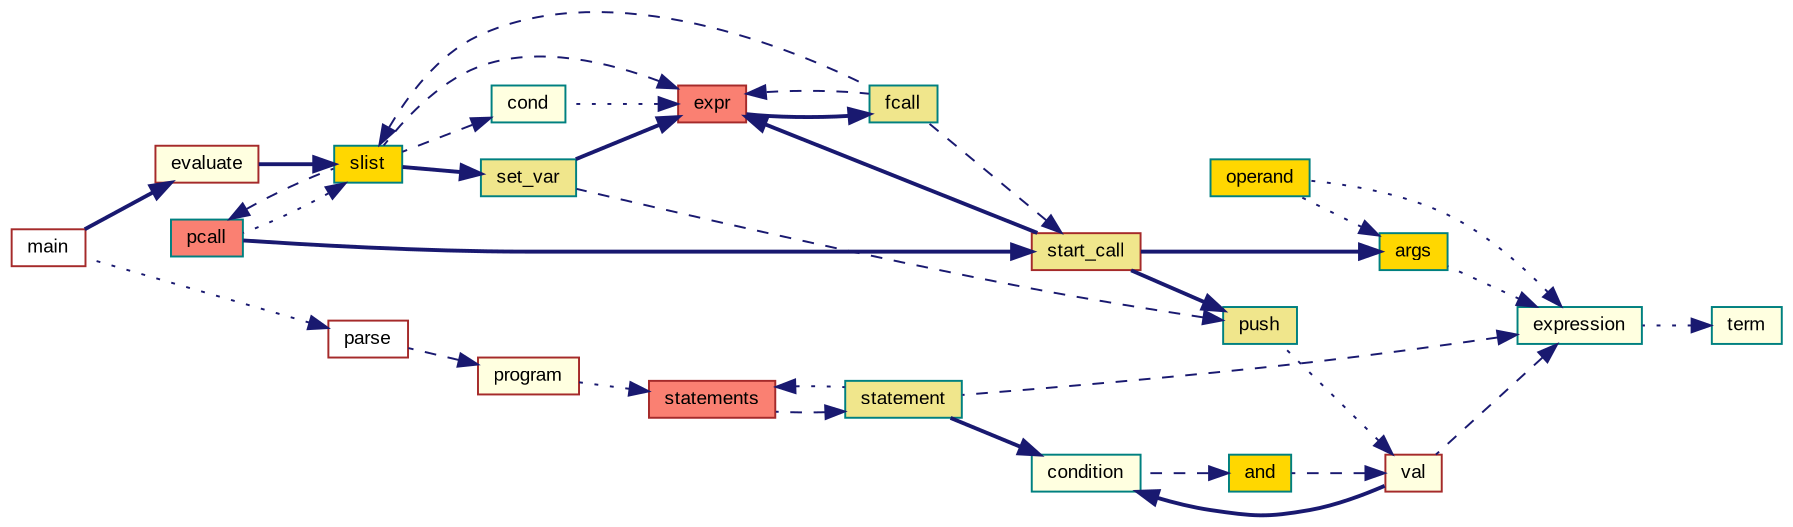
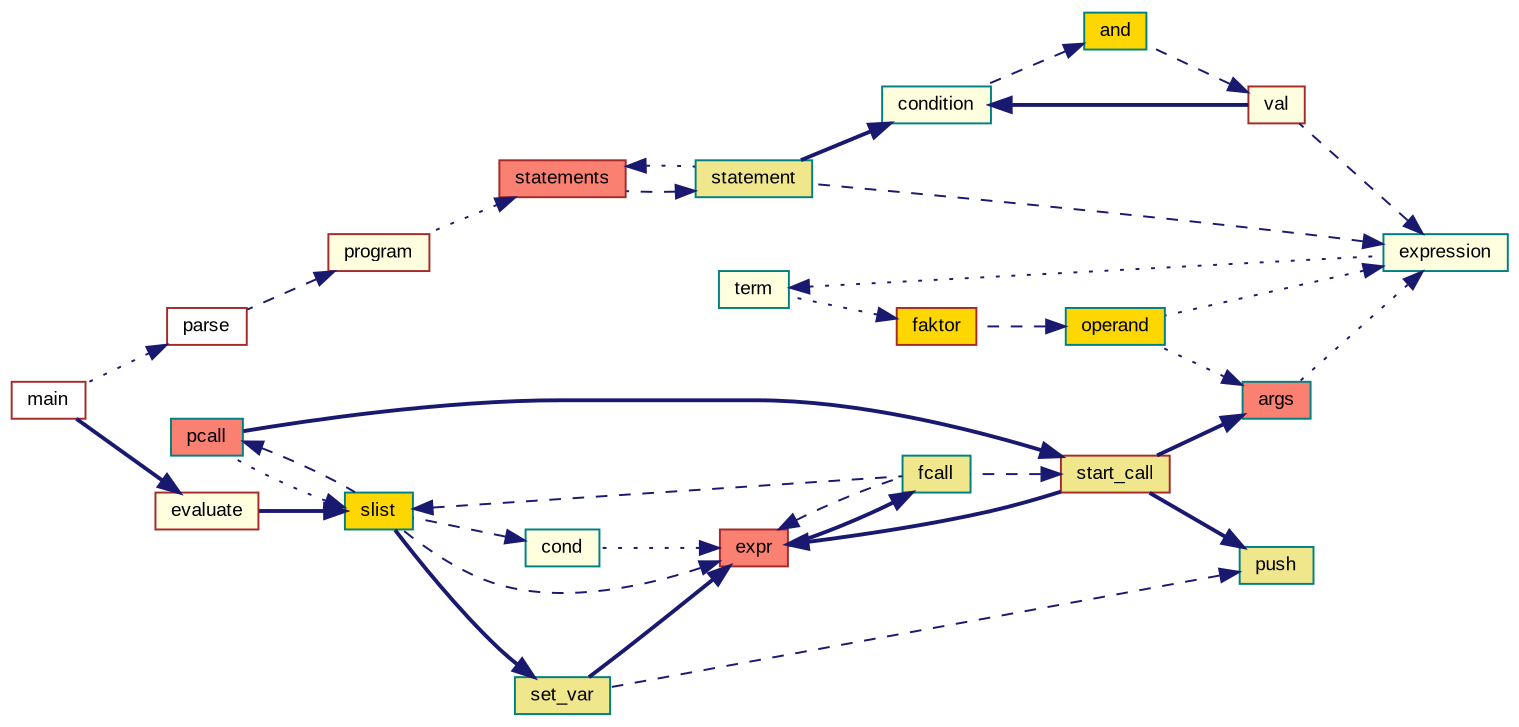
(1414, 252) -> (1277, 400)
none -> (937, 326)
(1330, 392) -> none
